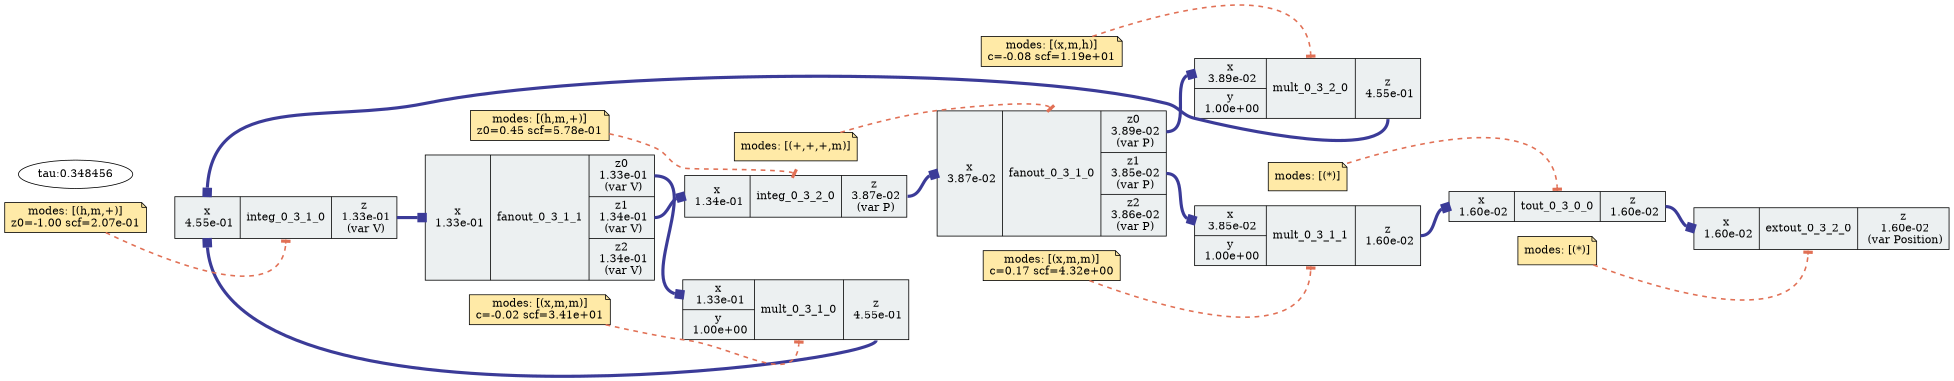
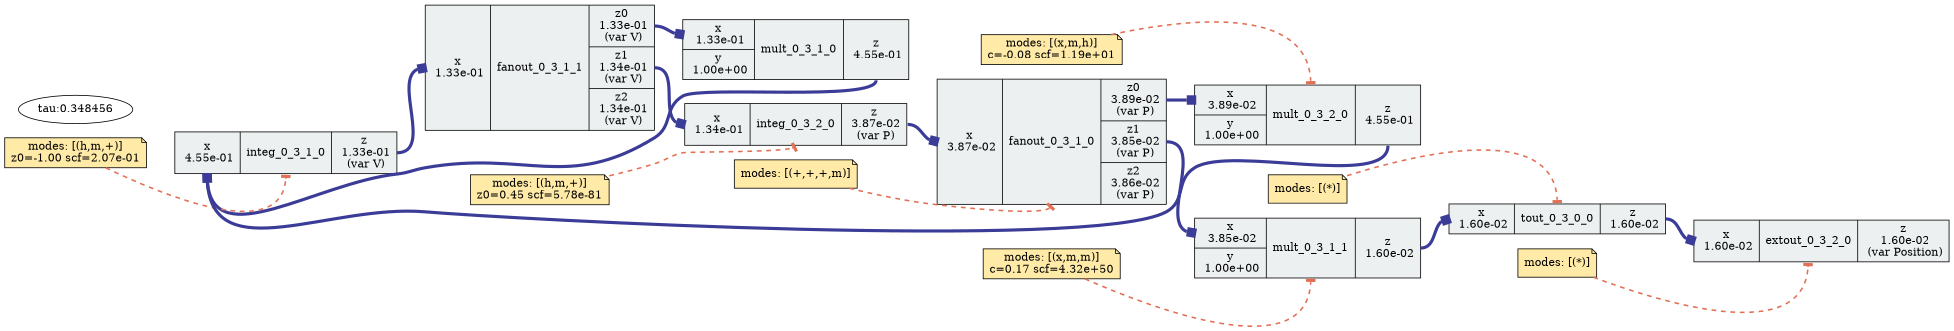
(540, 125) -> (540, 190)
(1052, 266) -> (1052, 264)
(540, 310) -> none
